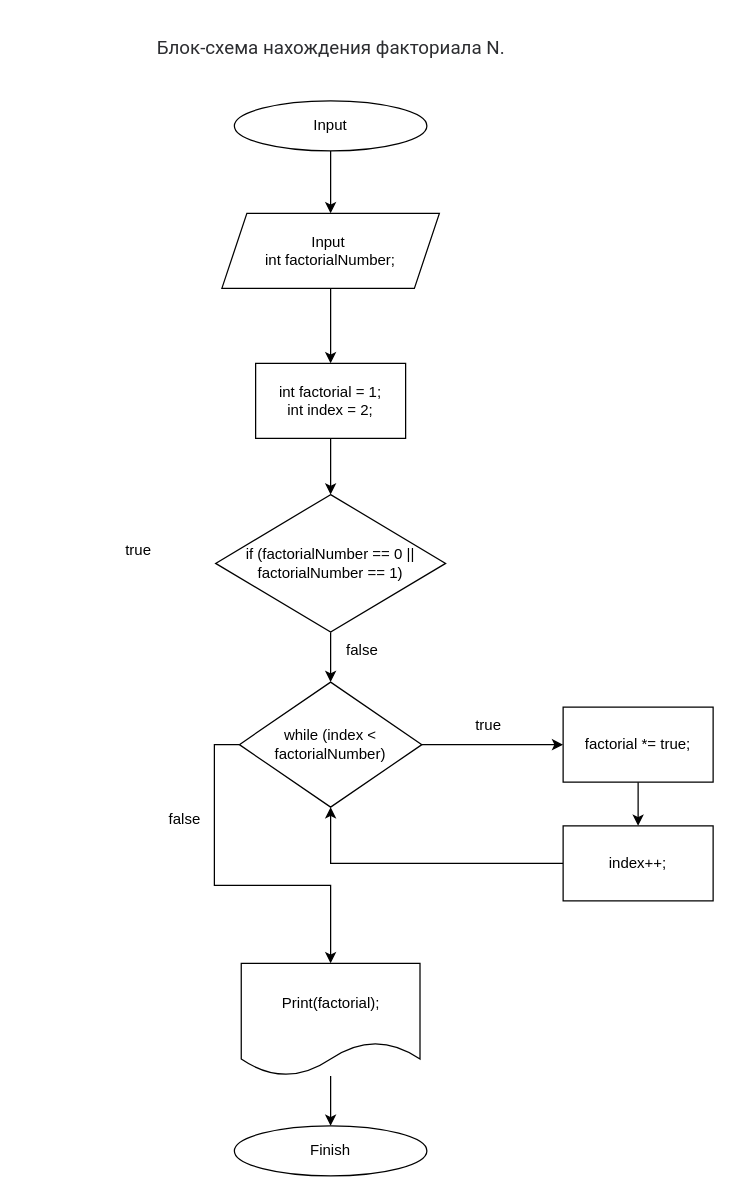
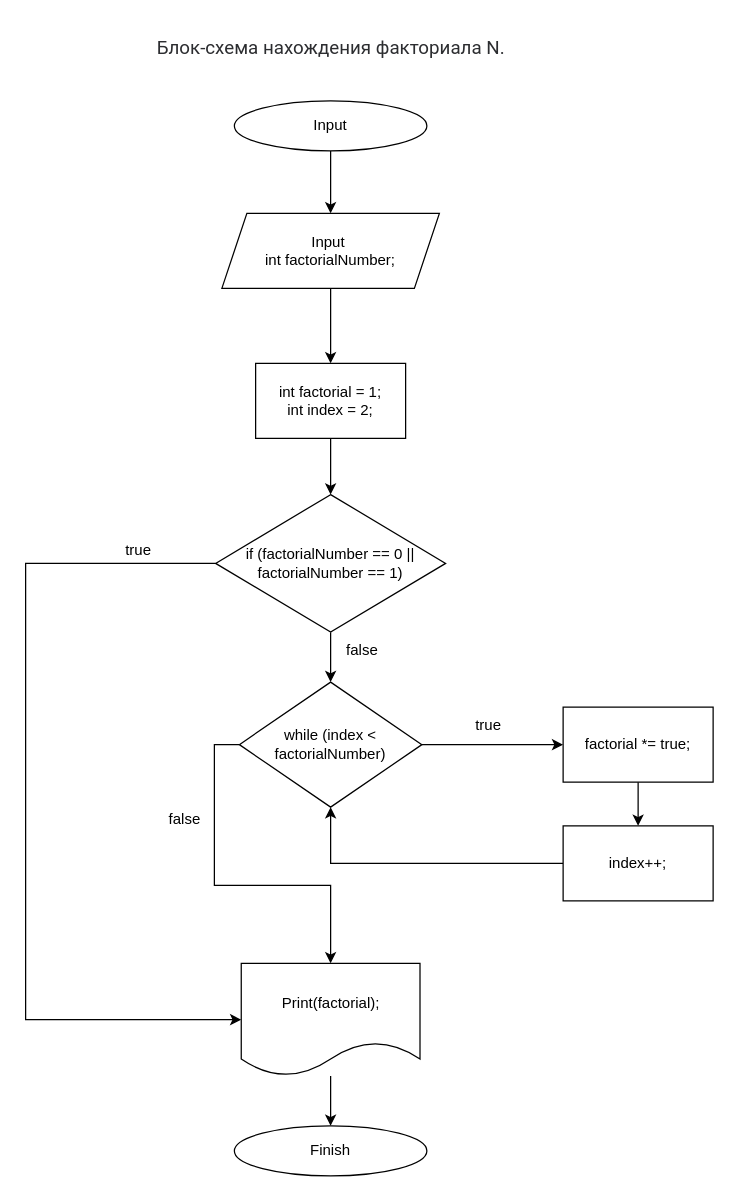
none -> (26, 799)
